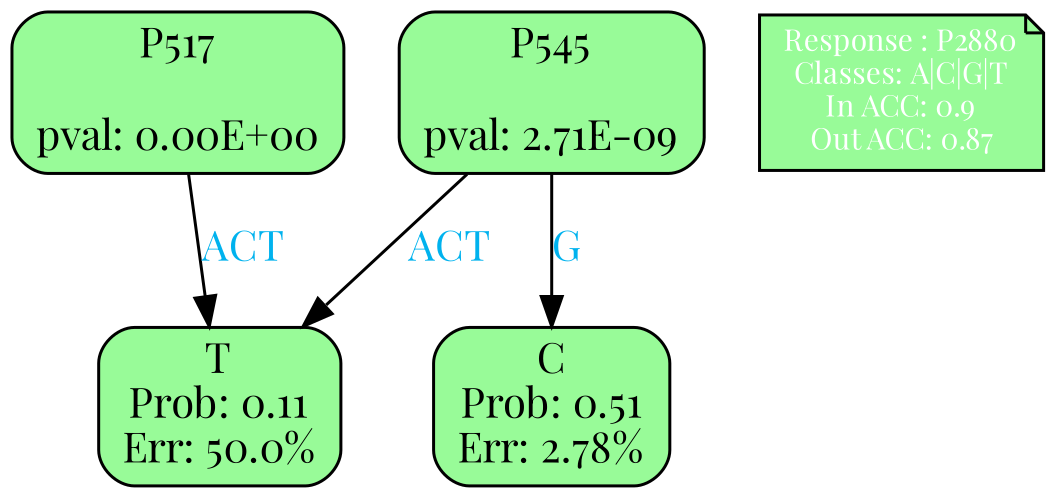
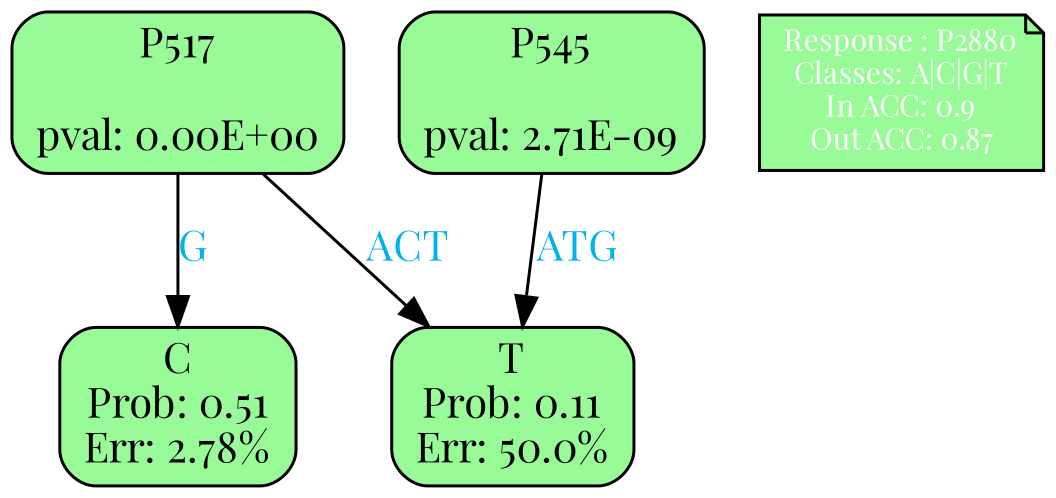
(552, 235) -> (178, 235)
(450, 250) -> (579, 250)
